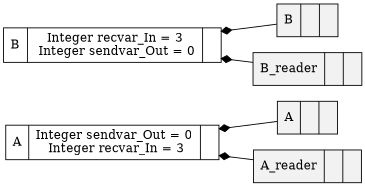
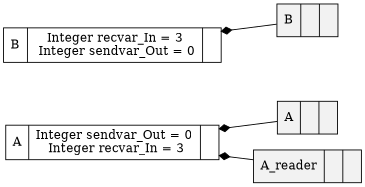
(307, 69) -> none
